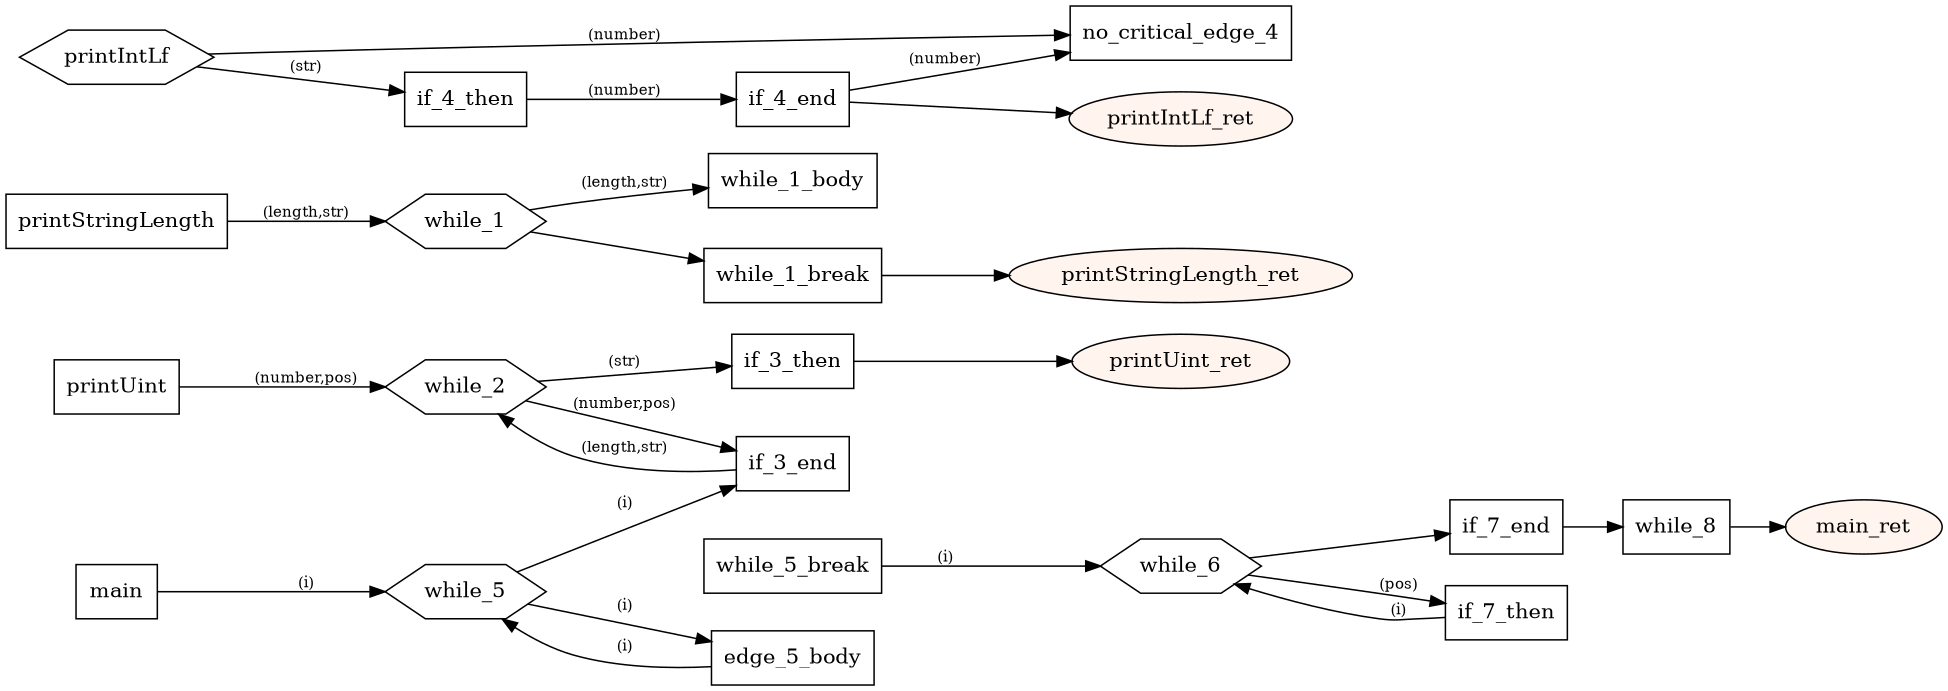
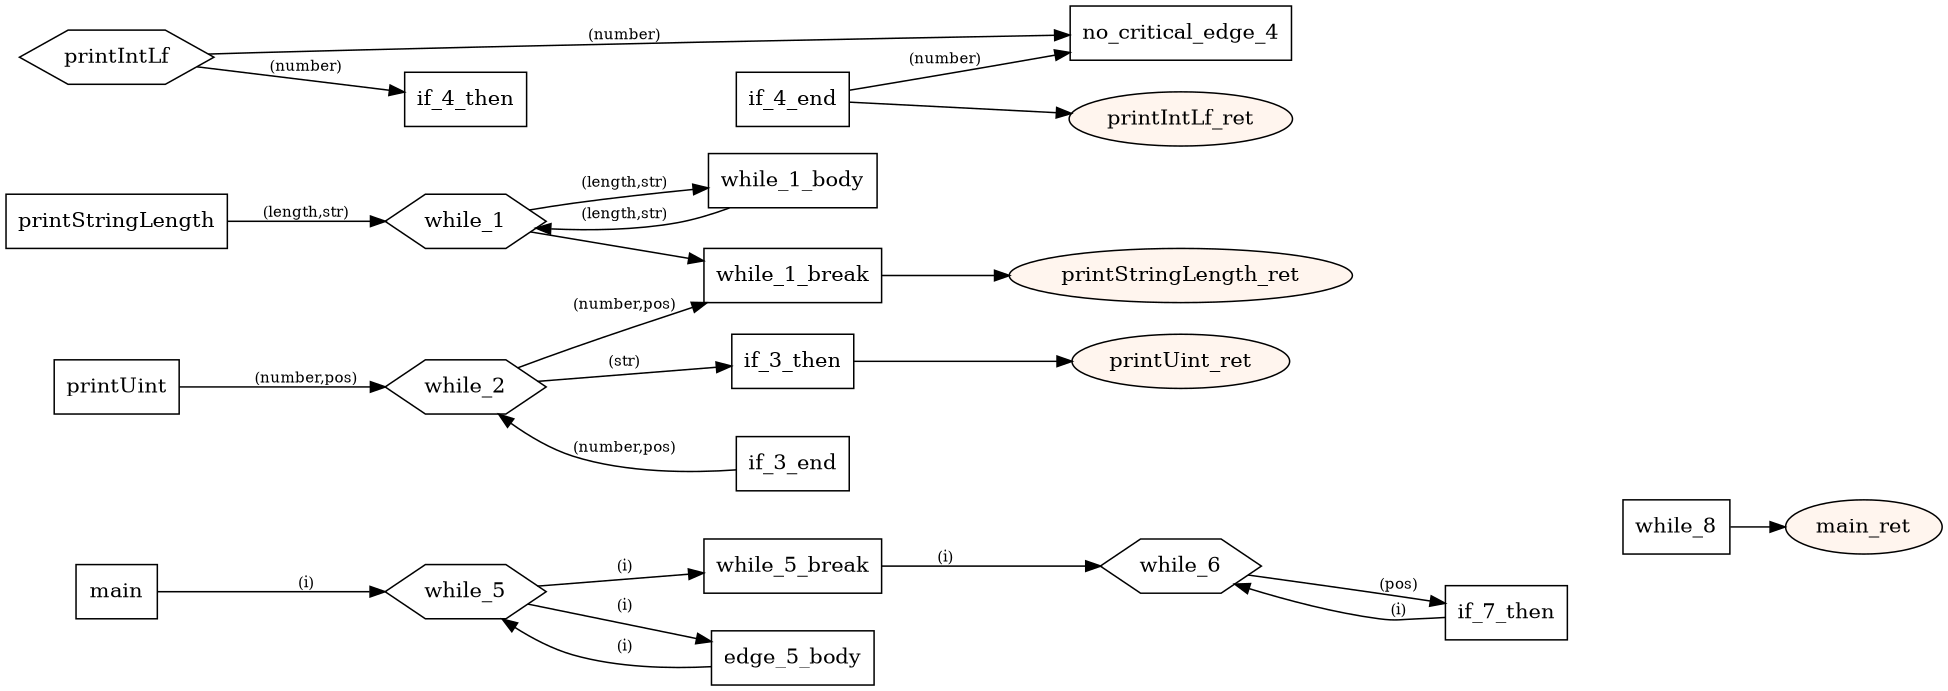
(306, 67) -> (306, 67)
(624, 99) -> none
none -> (641, 227)
(624, 424) -> (605, 337)
(625, 448) -> (625, 448)
(1506, 527) -> none
(619, 532) -> (613, 580)
